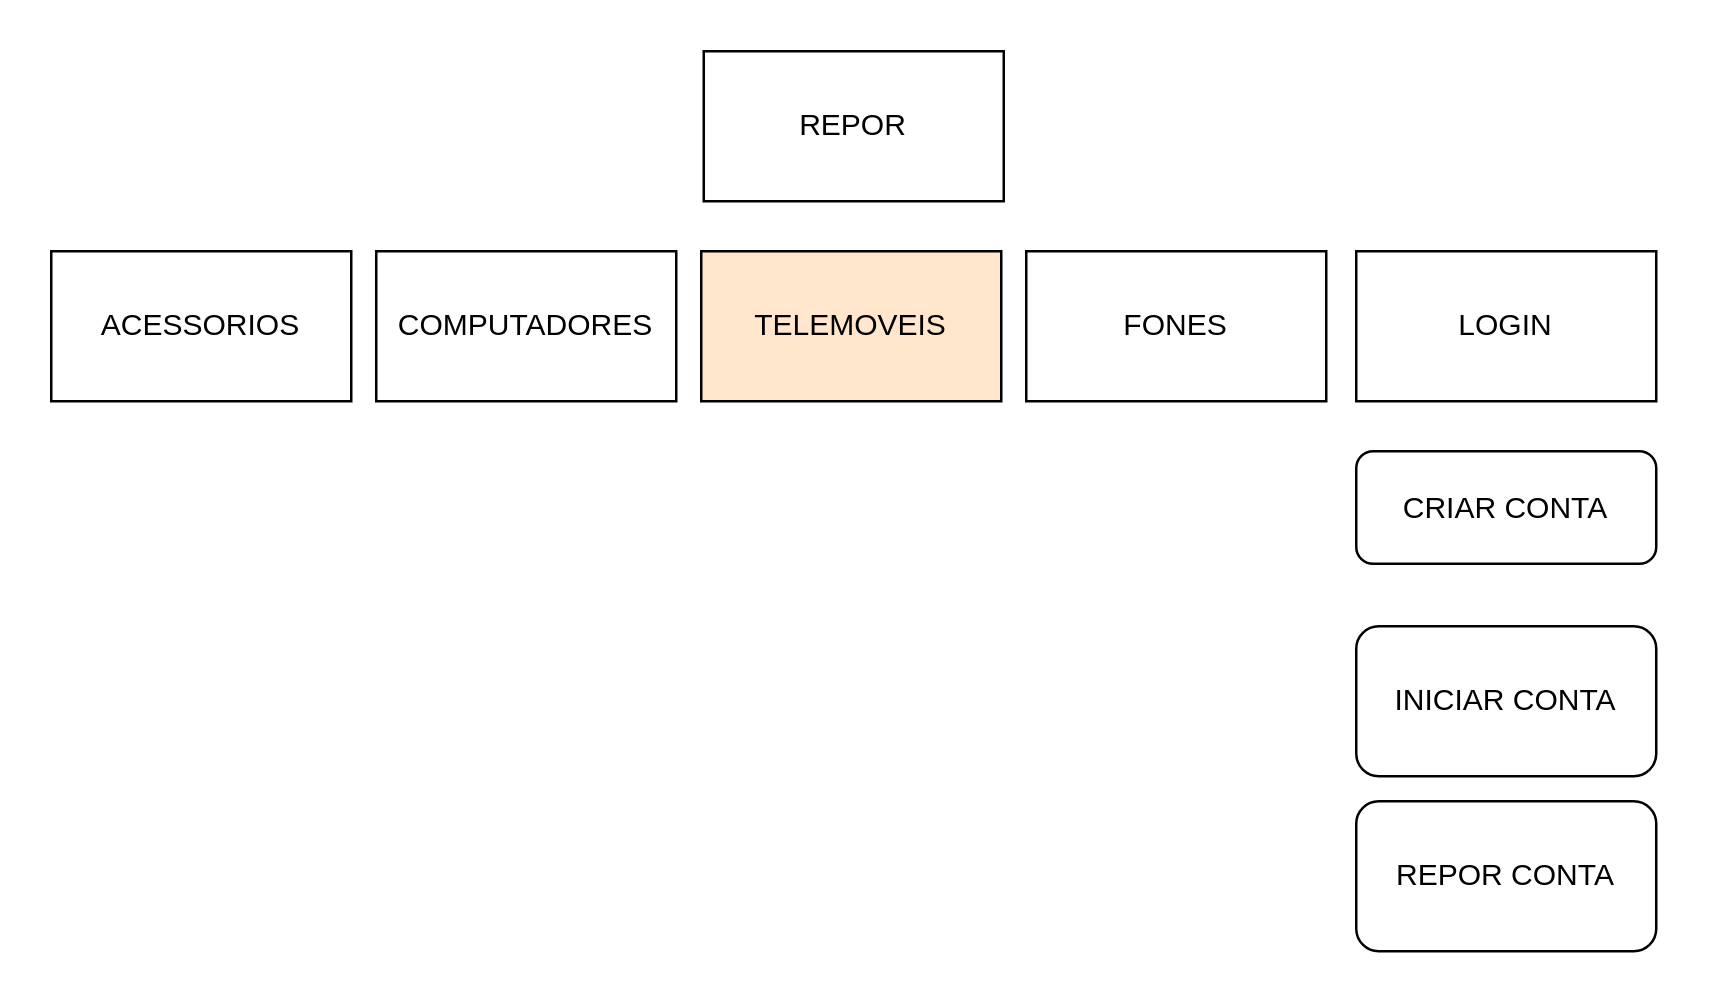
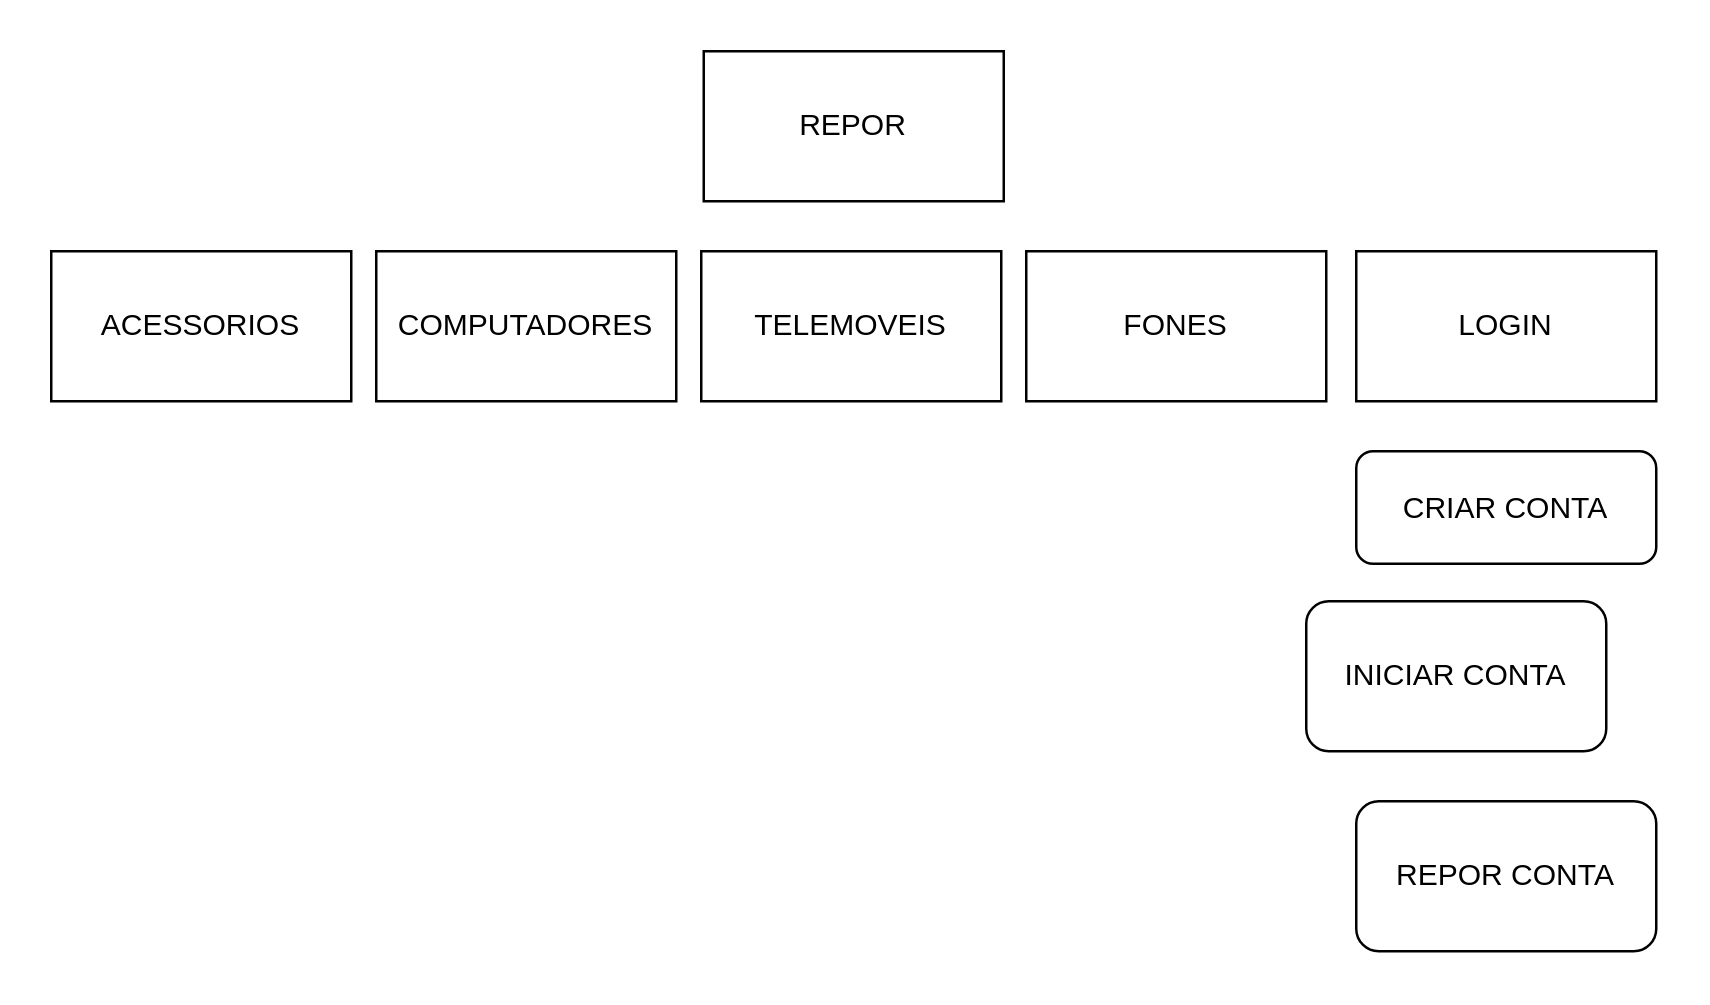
(851, 326) -> (851, 326)
(1506, 701) -> (1456, 676)
